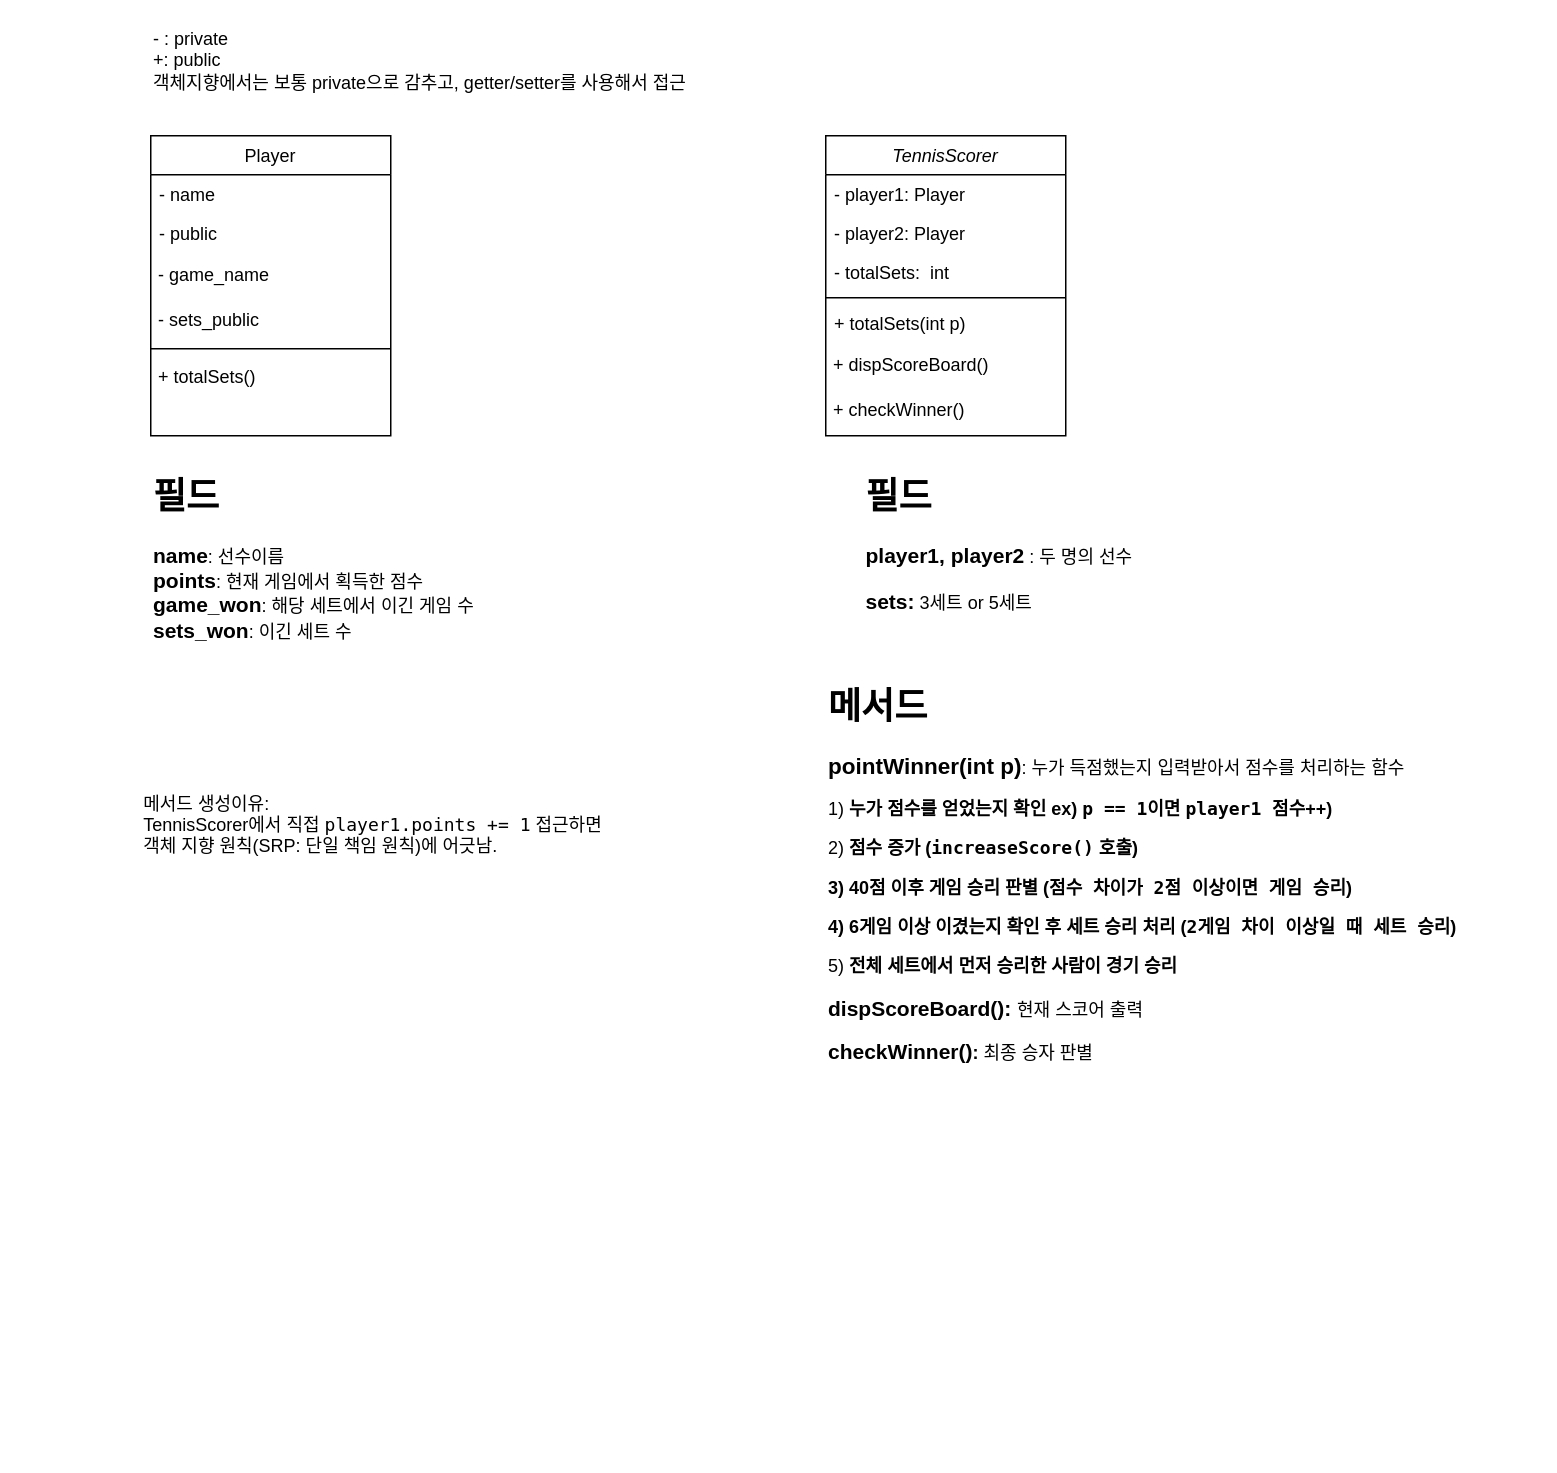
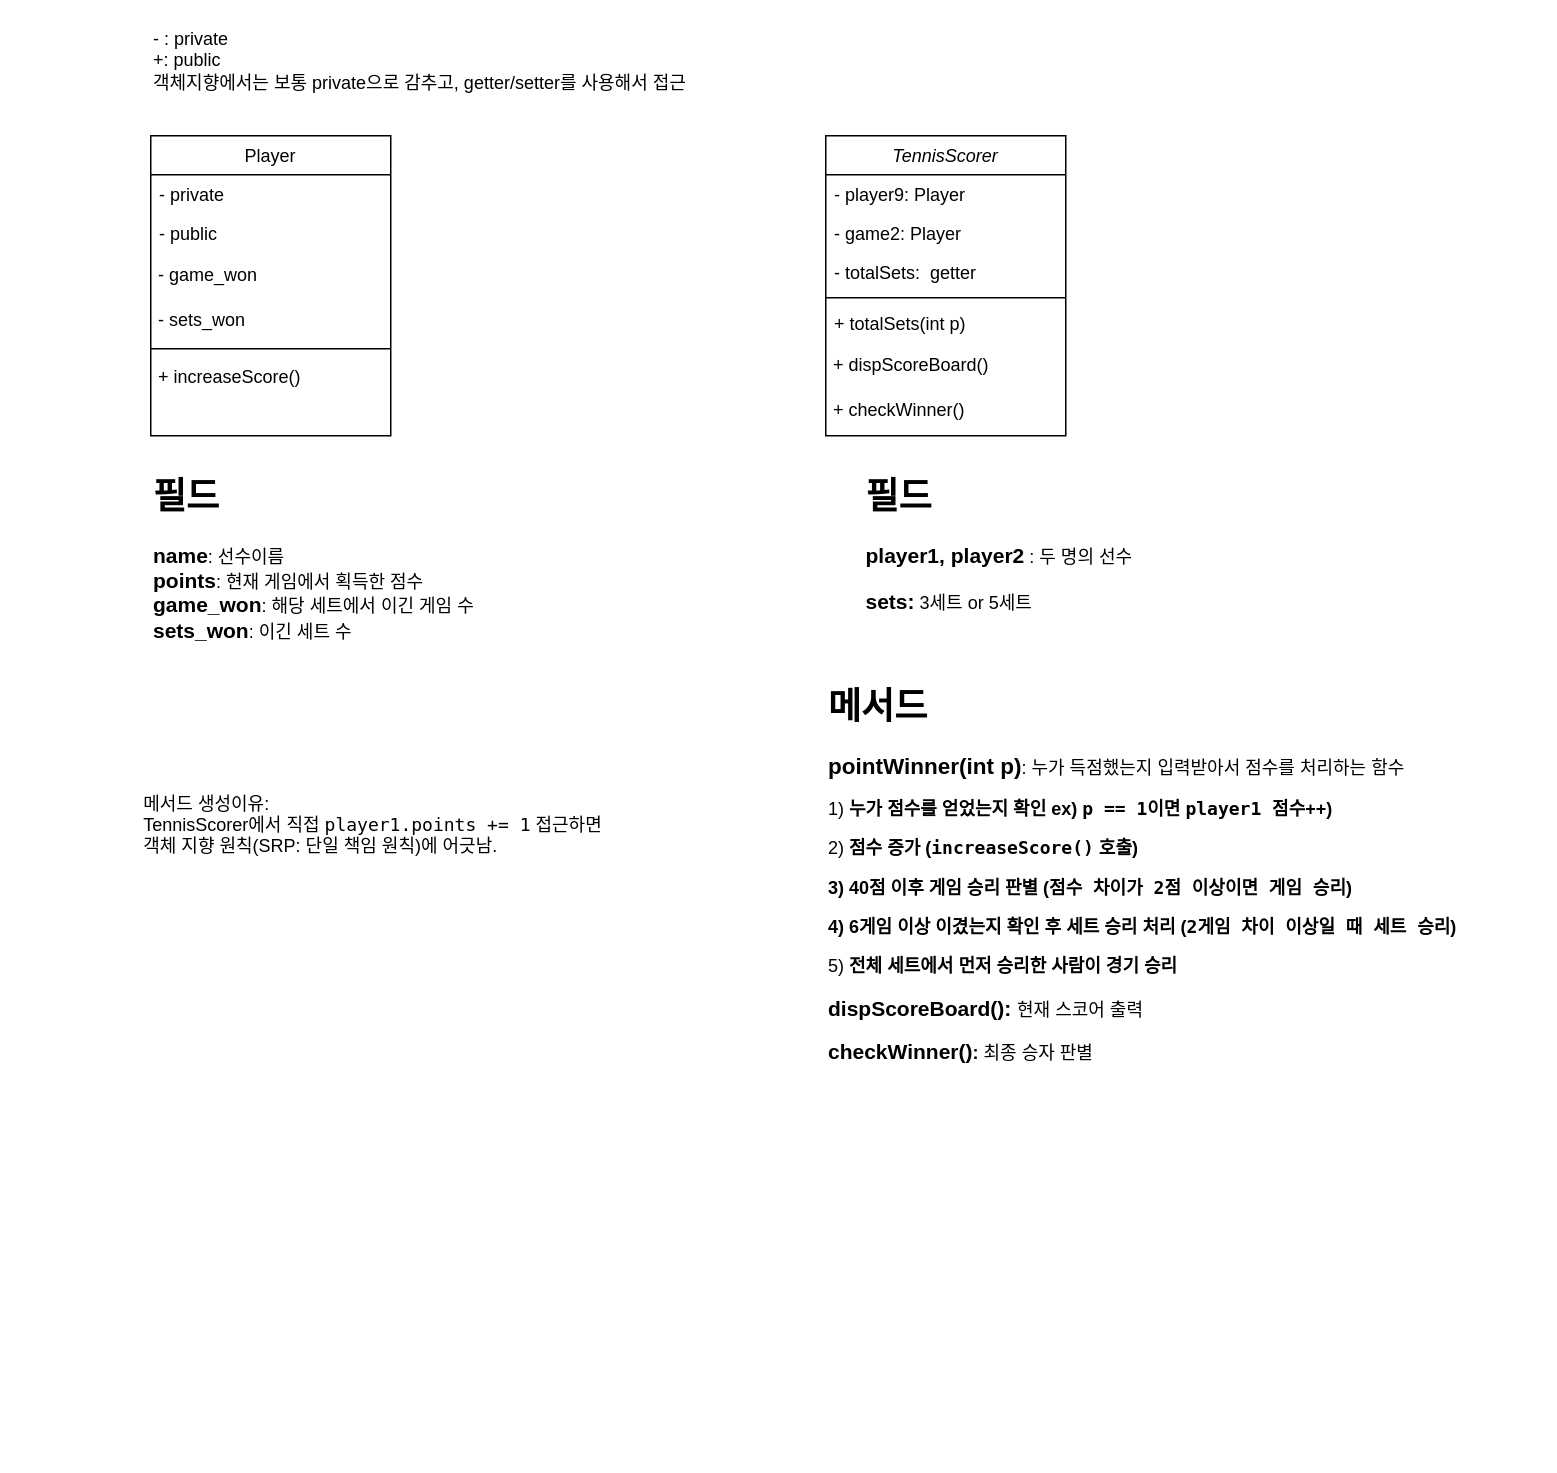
(187, 195) -> (200, 195)
(908, 195) -> (908, 195)
(908, 234) -> (900, 234)
(908, 273) -> (925, 273)
(207, 275) -> (202, 275)
(212, 320) -> (202, 320)
(215, 377) -> (235, 377)
